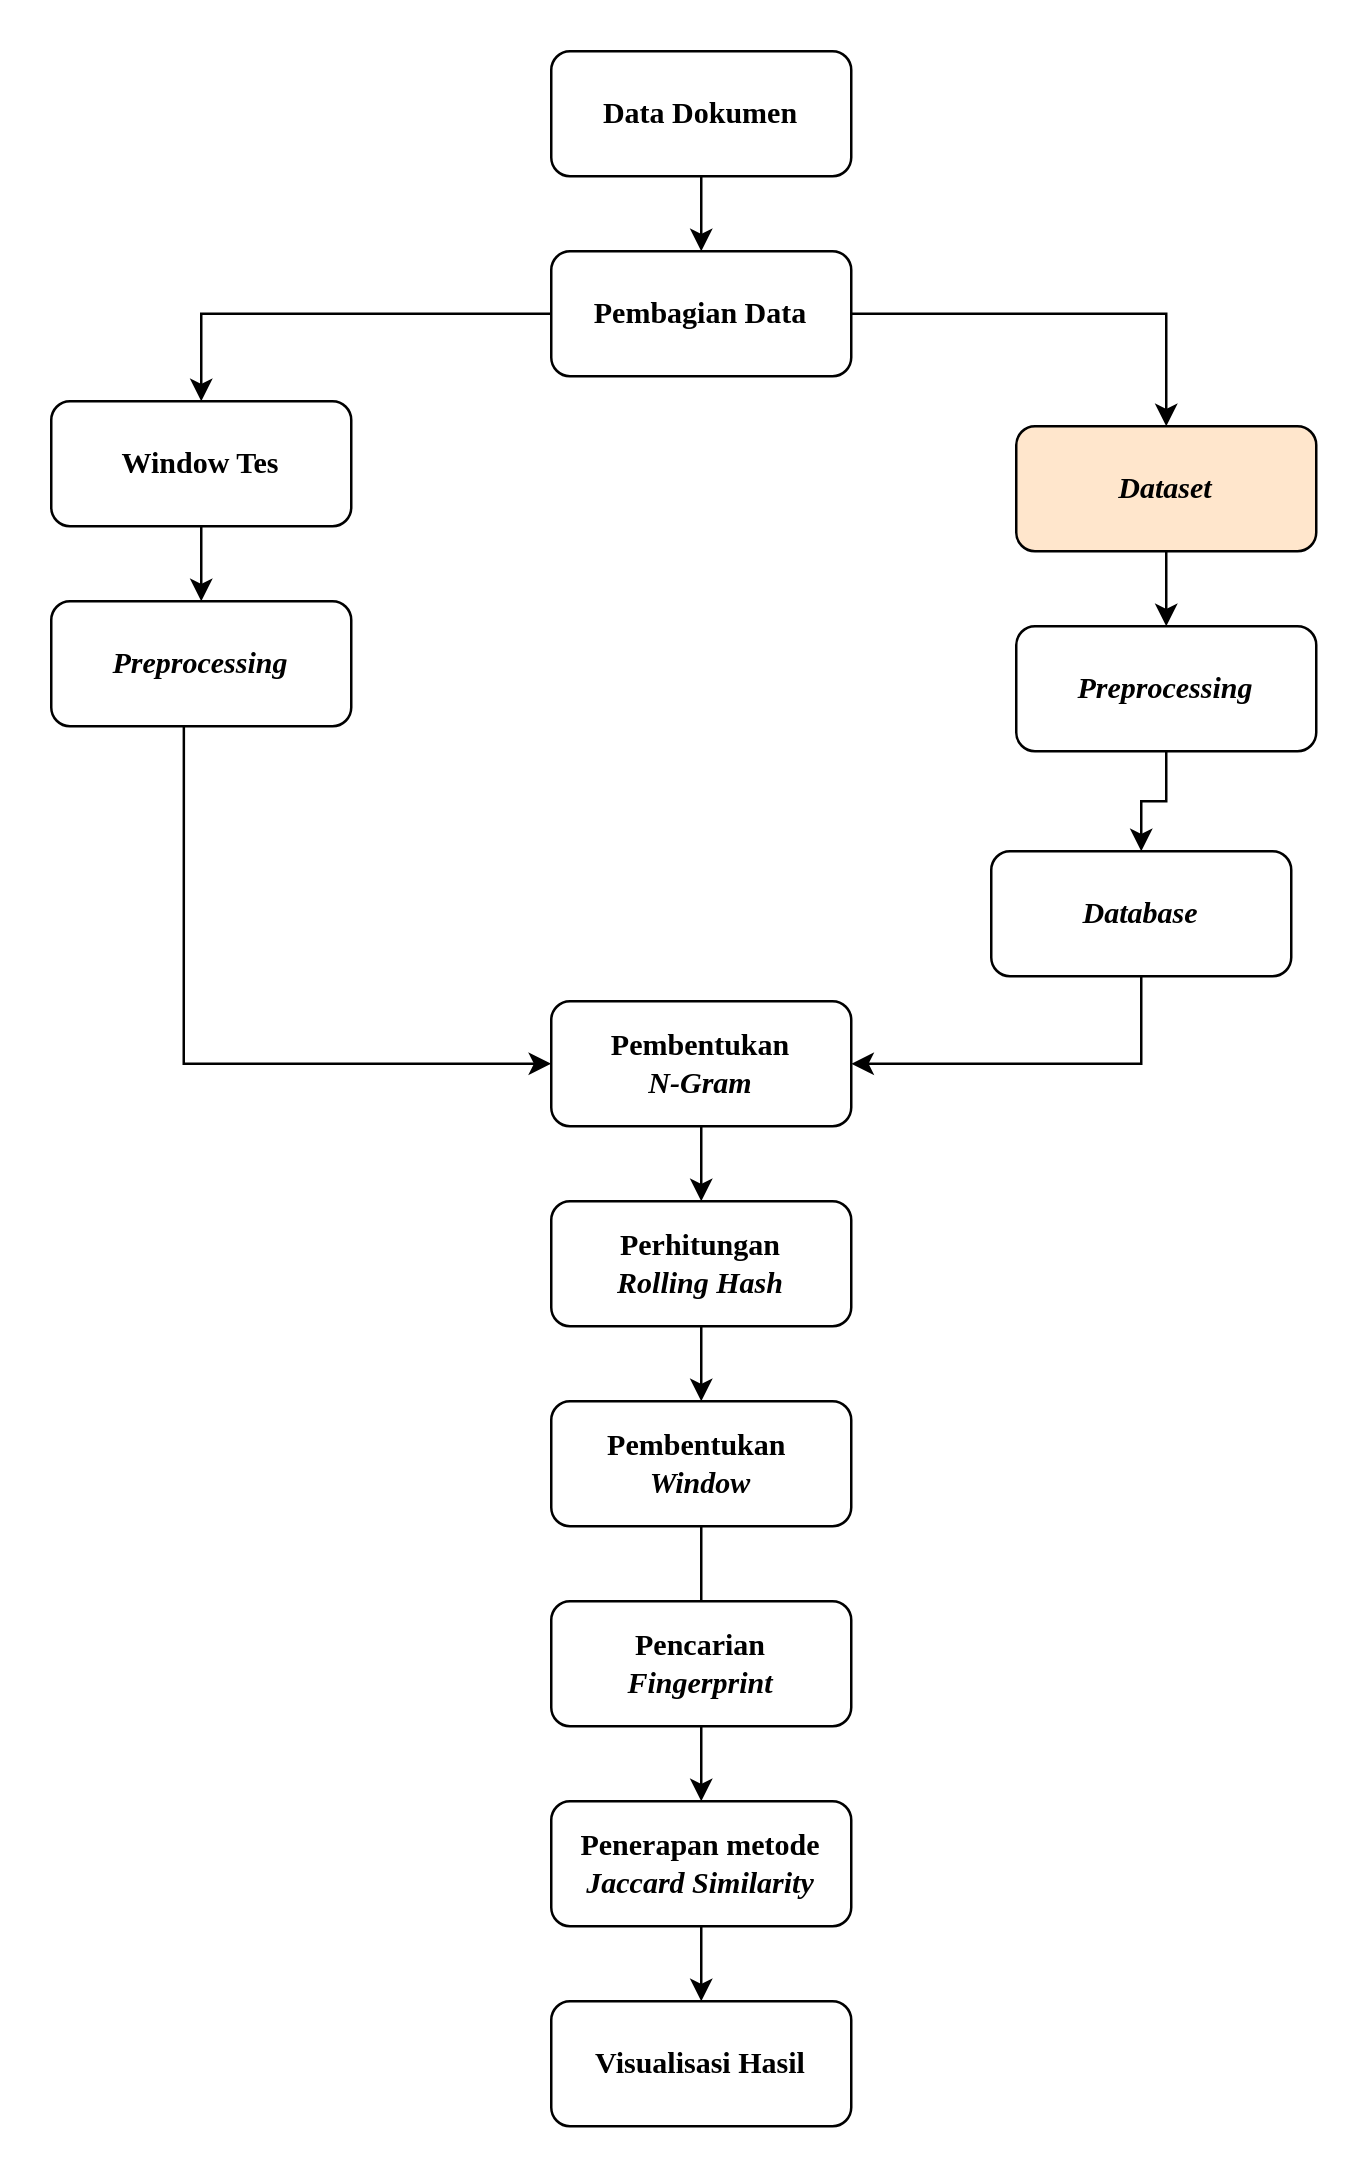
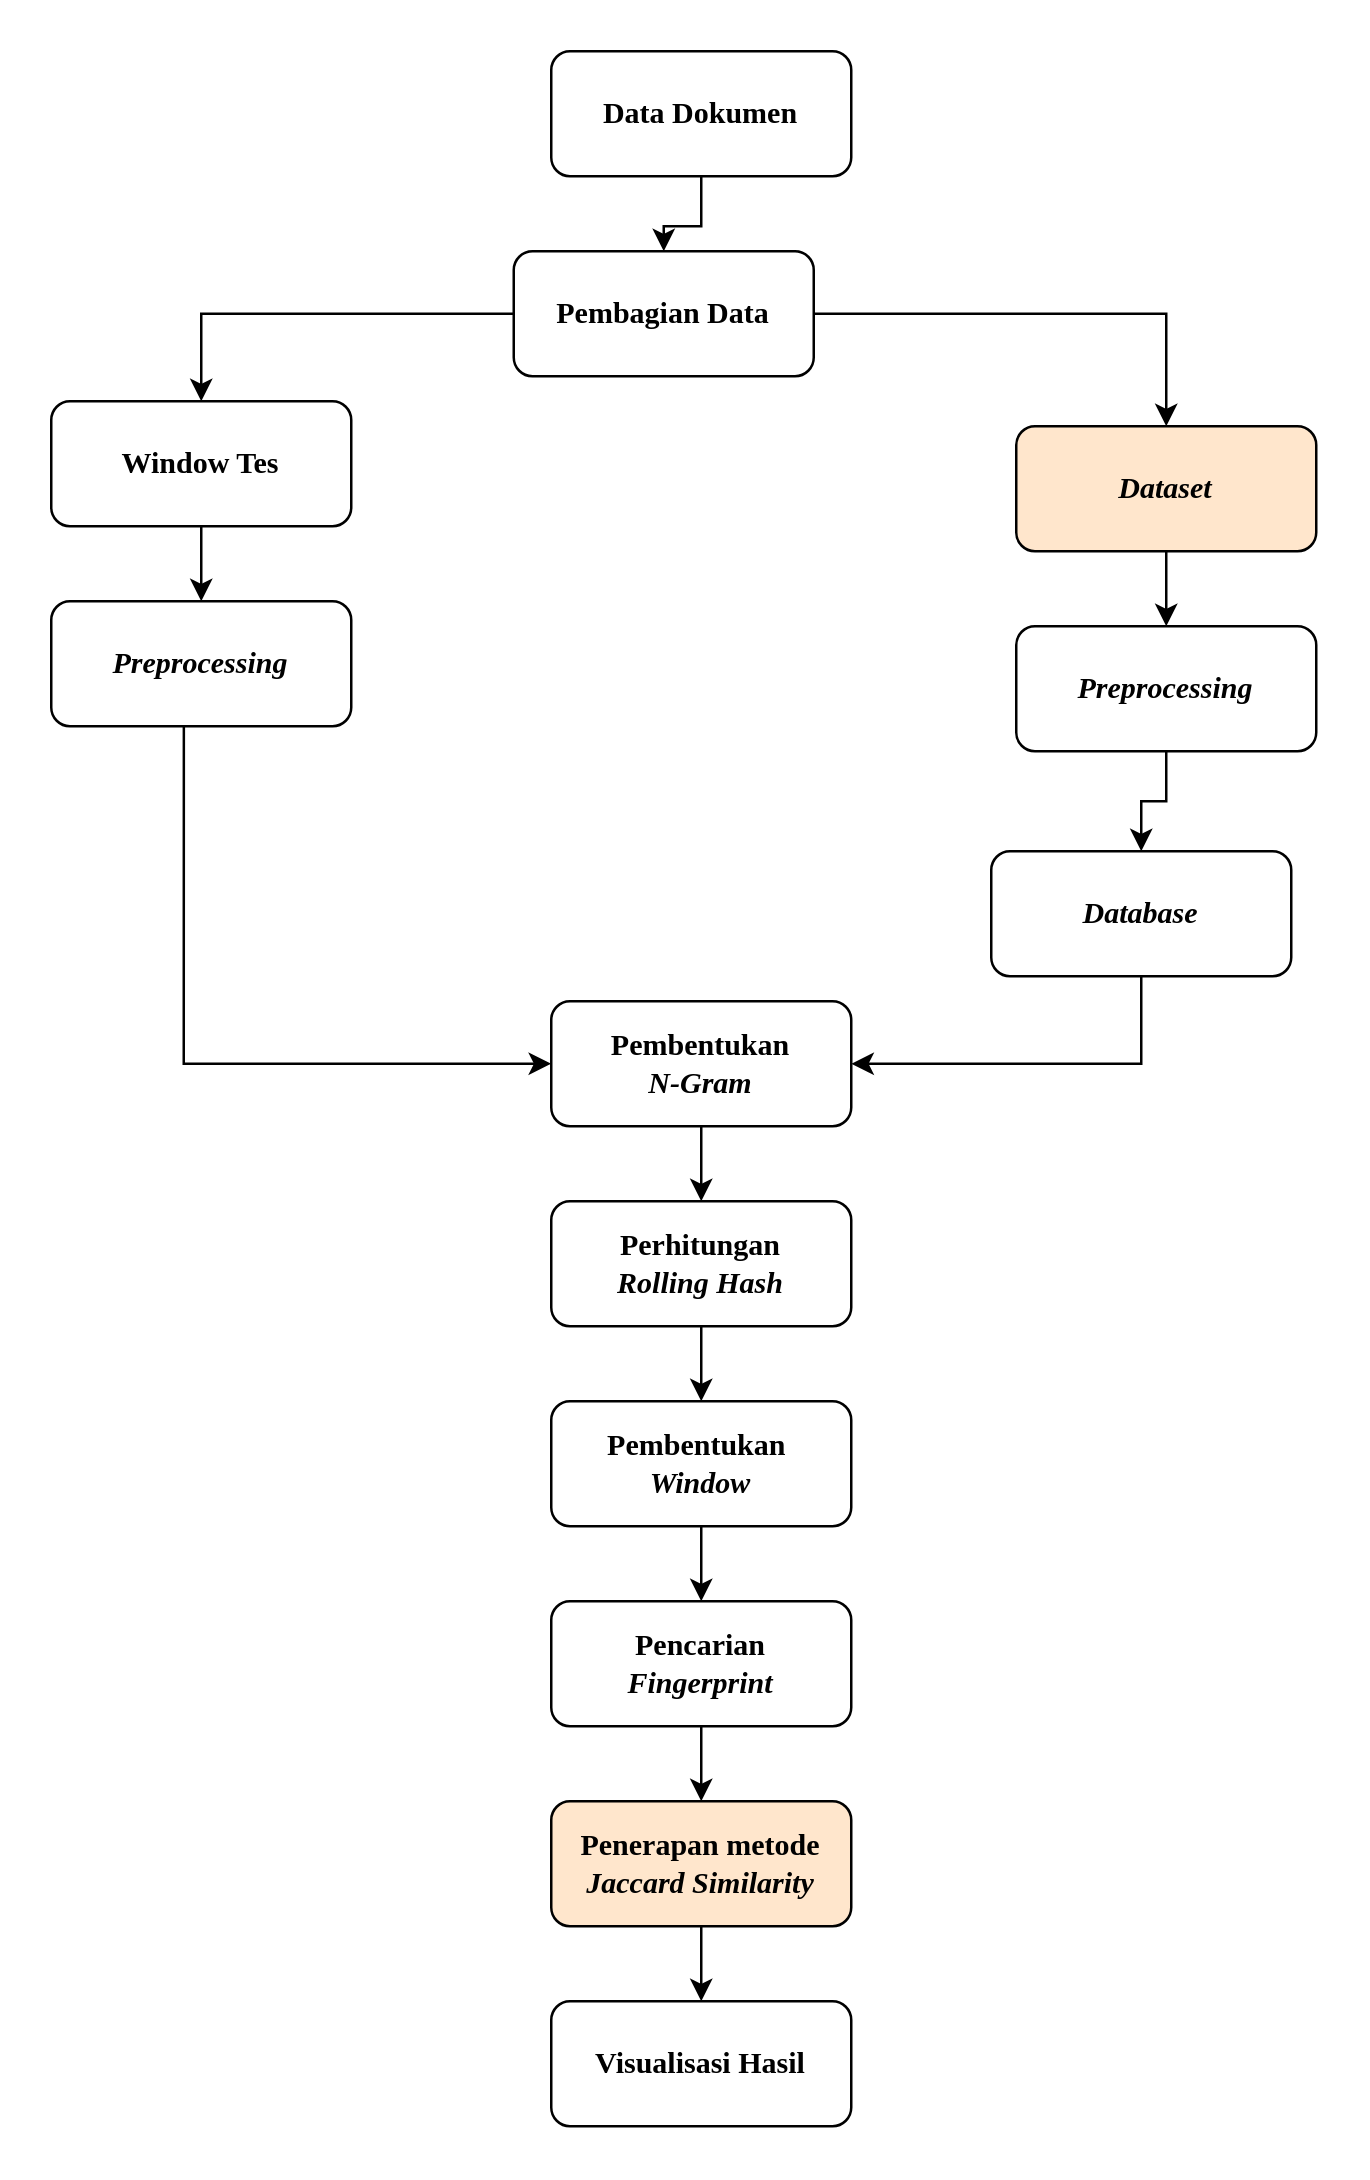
(701, 314) -> (664, 314)
(701, 1590) -> (701, 1583)
(701, 1864) -> (701, 1864)
